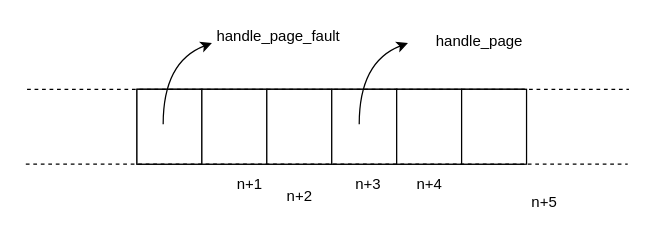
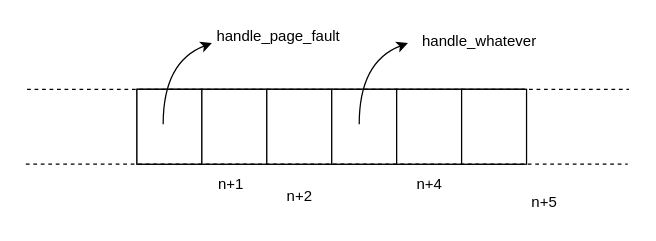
(480, 42) -> (480, 42)
(249, 184) -> (231, 184)
(368, 184) -> none
